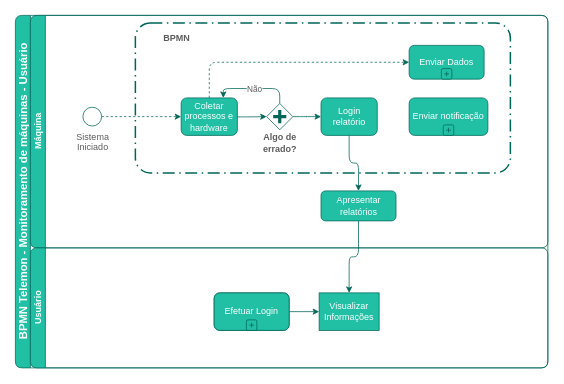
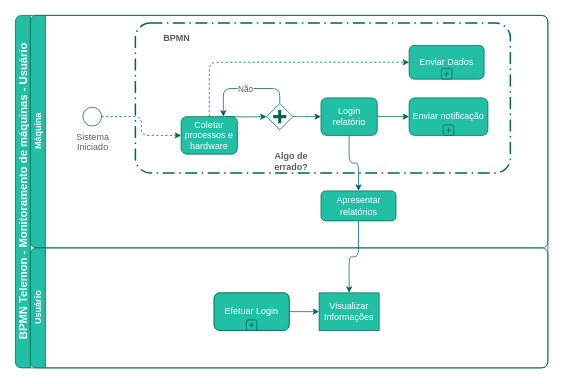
(209, 117) -> (209, 135)
none -> (390, 117)
(280, 143) -> (291, 162)
